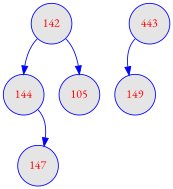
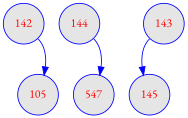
(150, 24) -> (164, 24)
(29, 51) -> none
(135, 95) -> (150, 95)
(38, 166) -> (94, 95)
